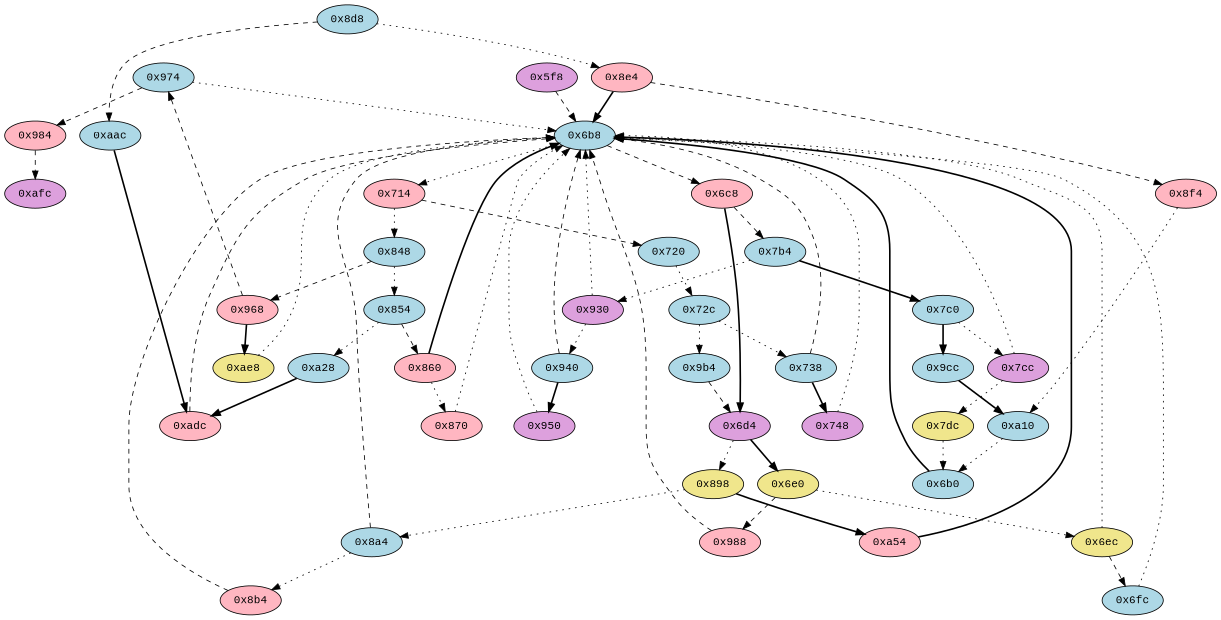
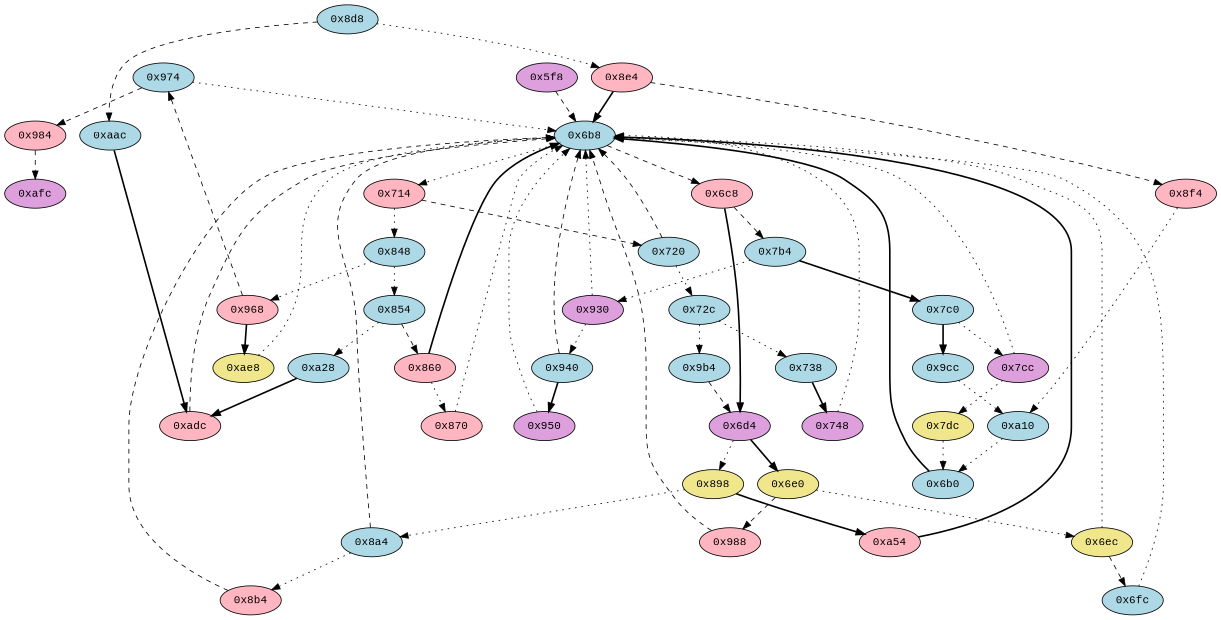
(783, 194) -> (637, 193)
(325, 279) -> (325, 279)
(976, 394) -> (976, 394)
